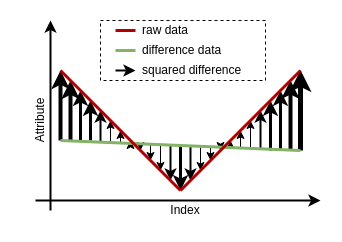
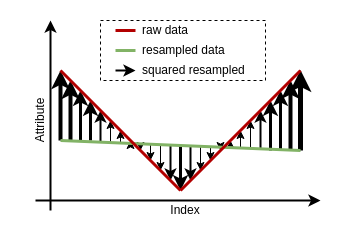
(190, 51) -> (186, 51)
(194, 71) -> (194, 71)
